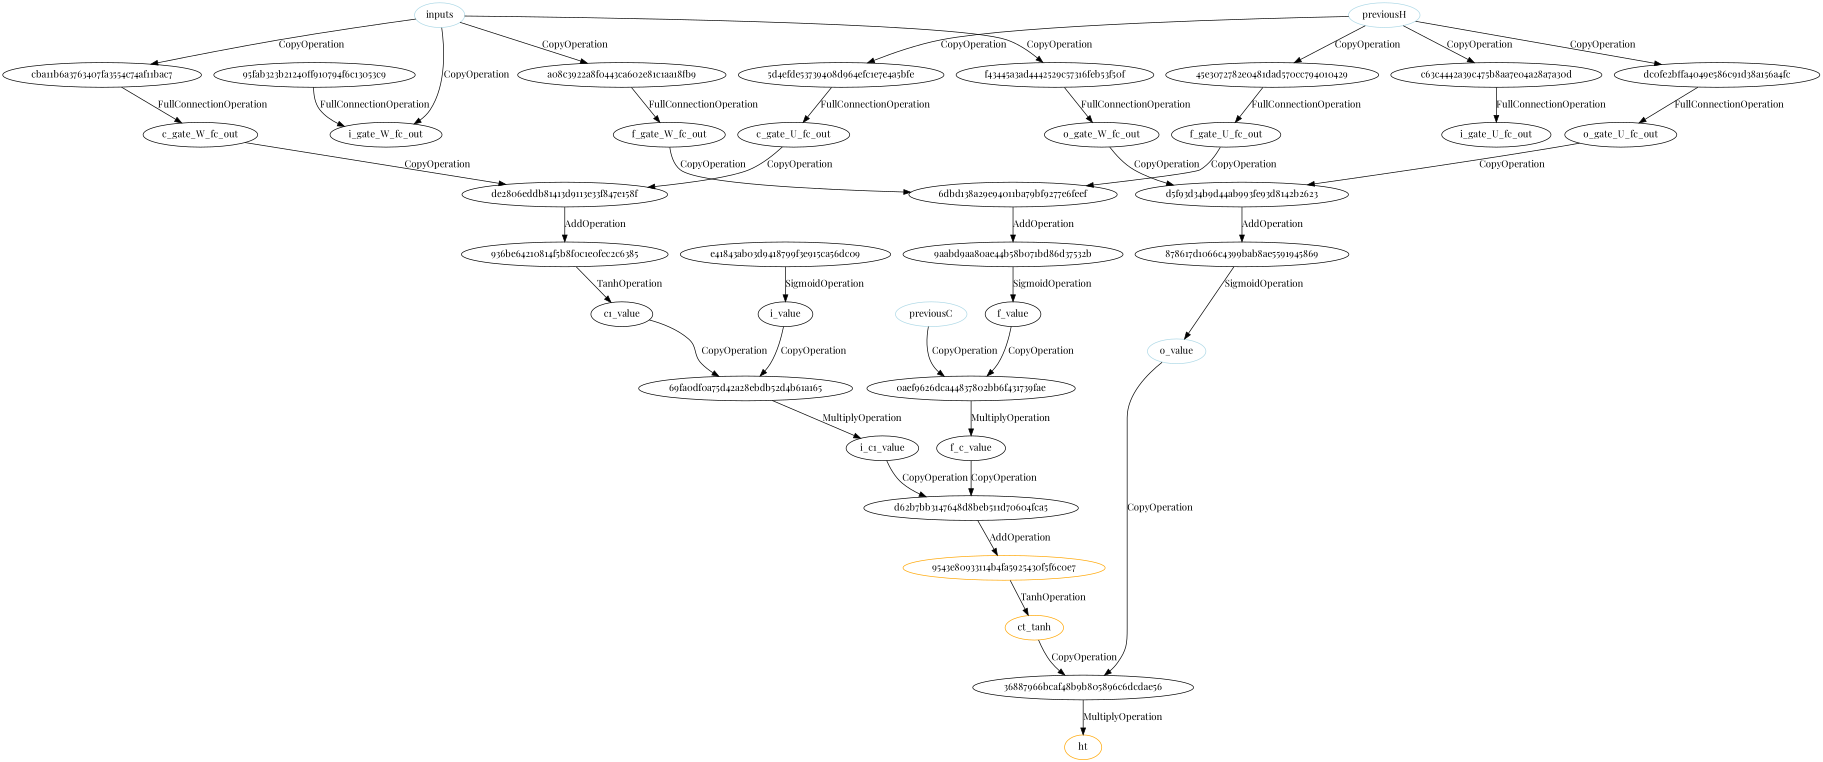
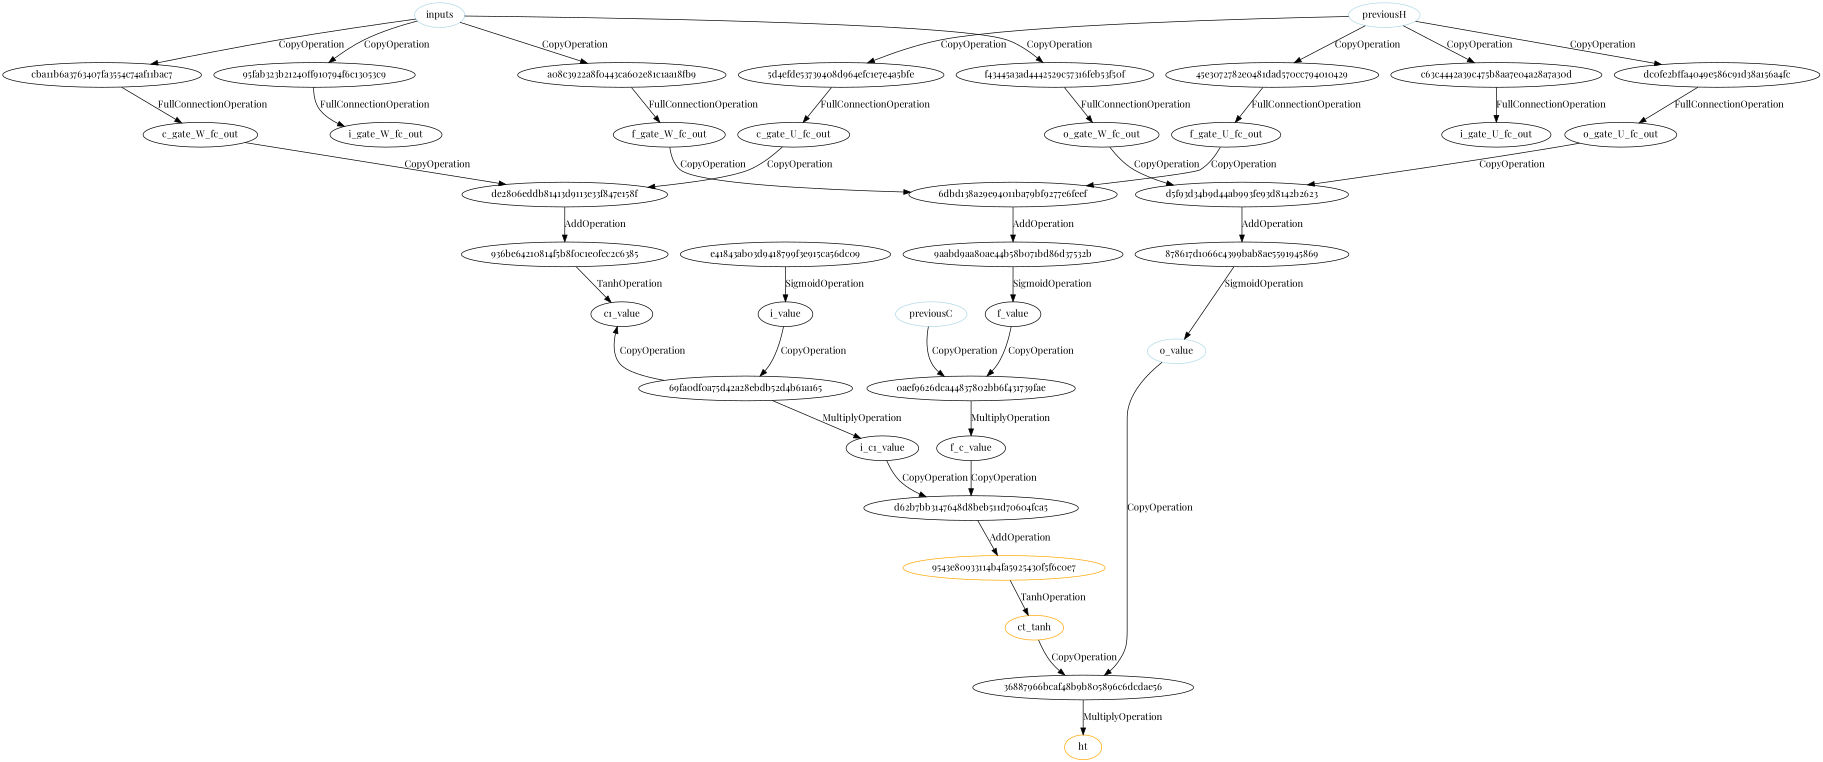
(442, 77) -> (374, 35)
(688, 339) -> (626, 369)
